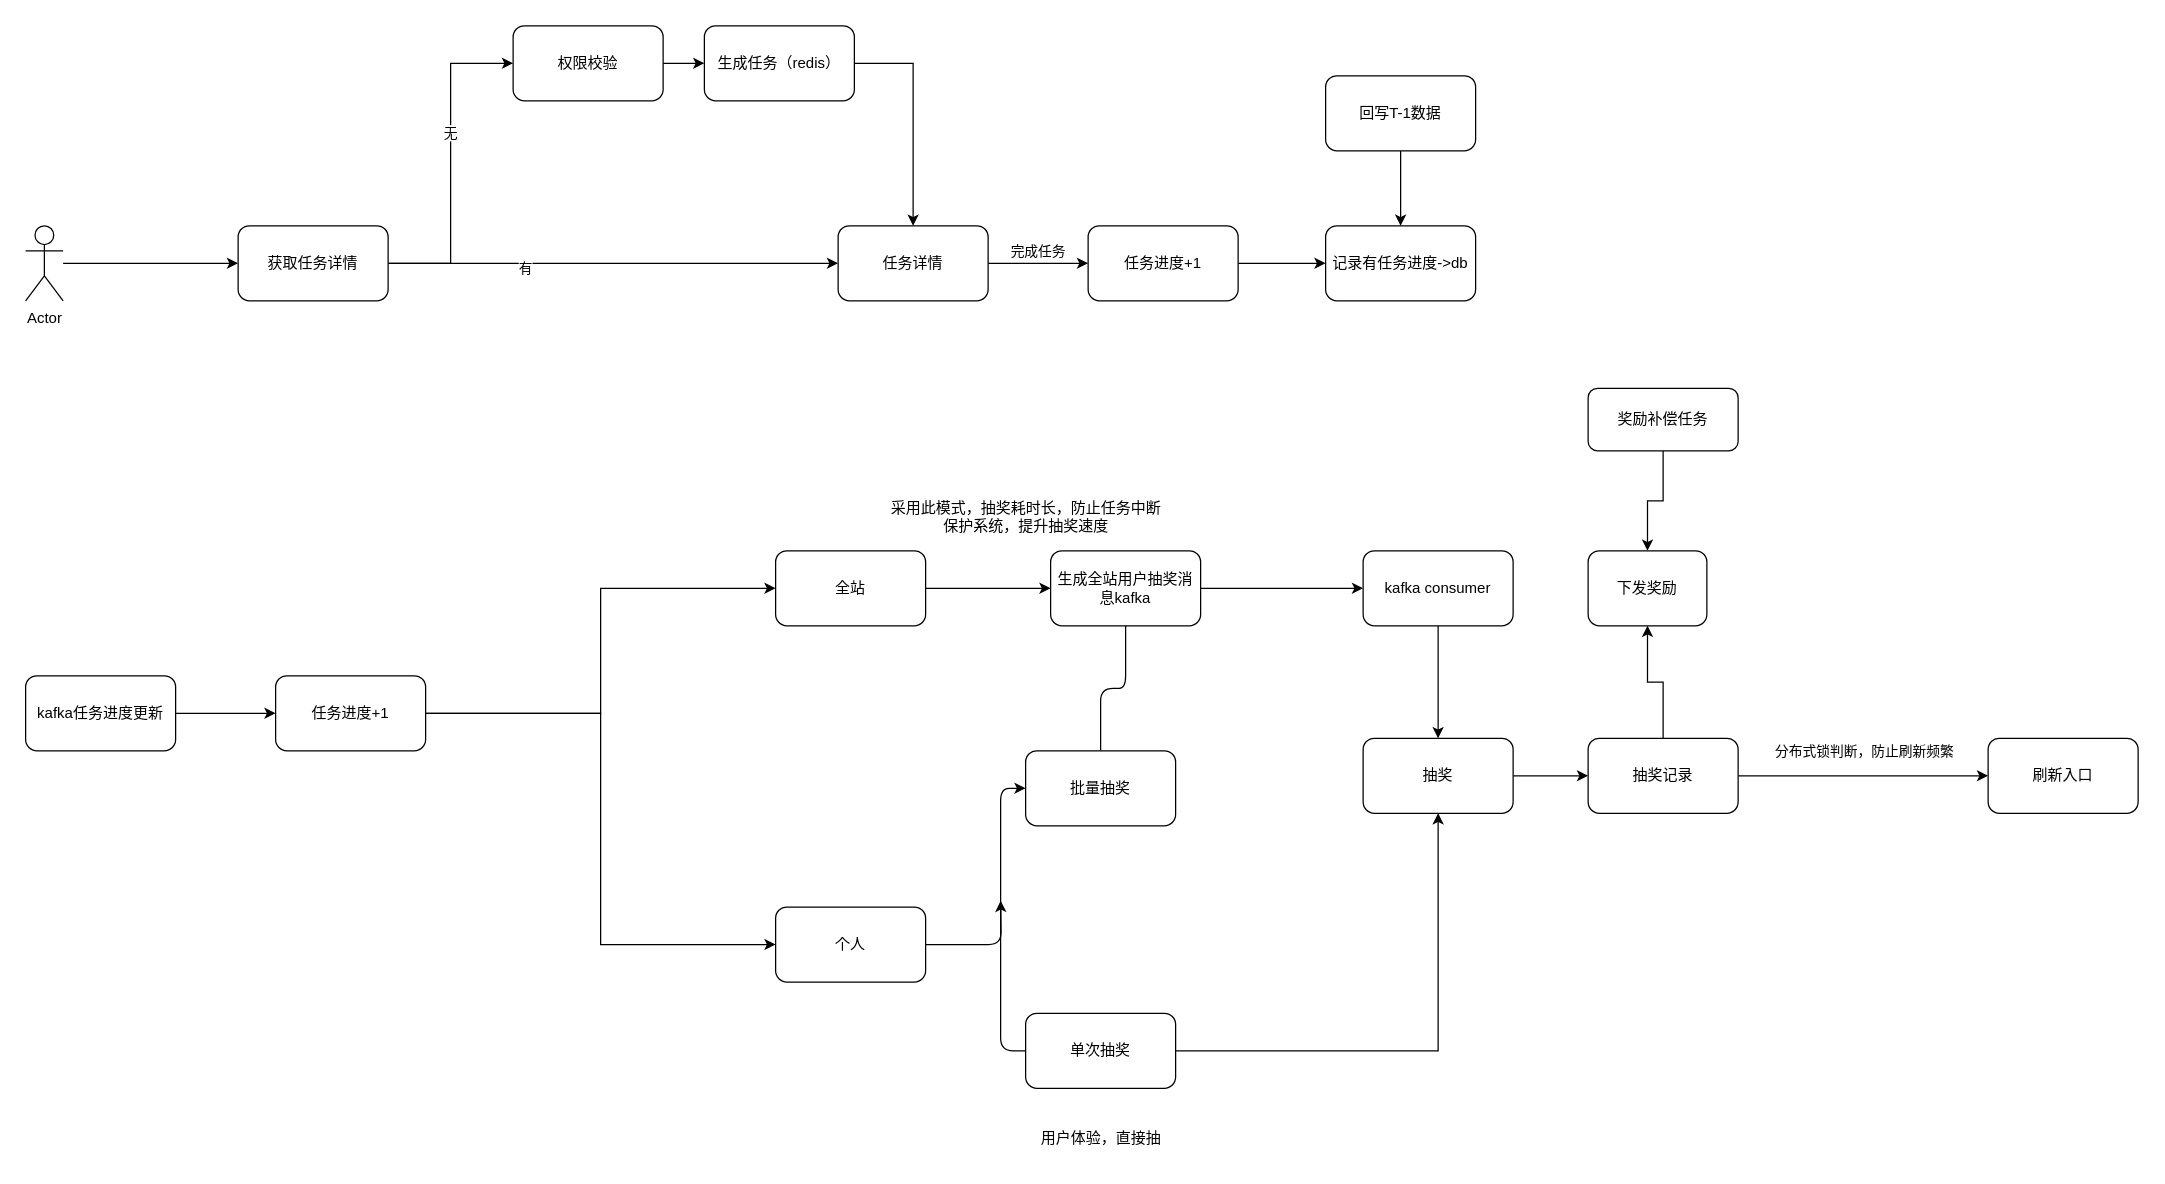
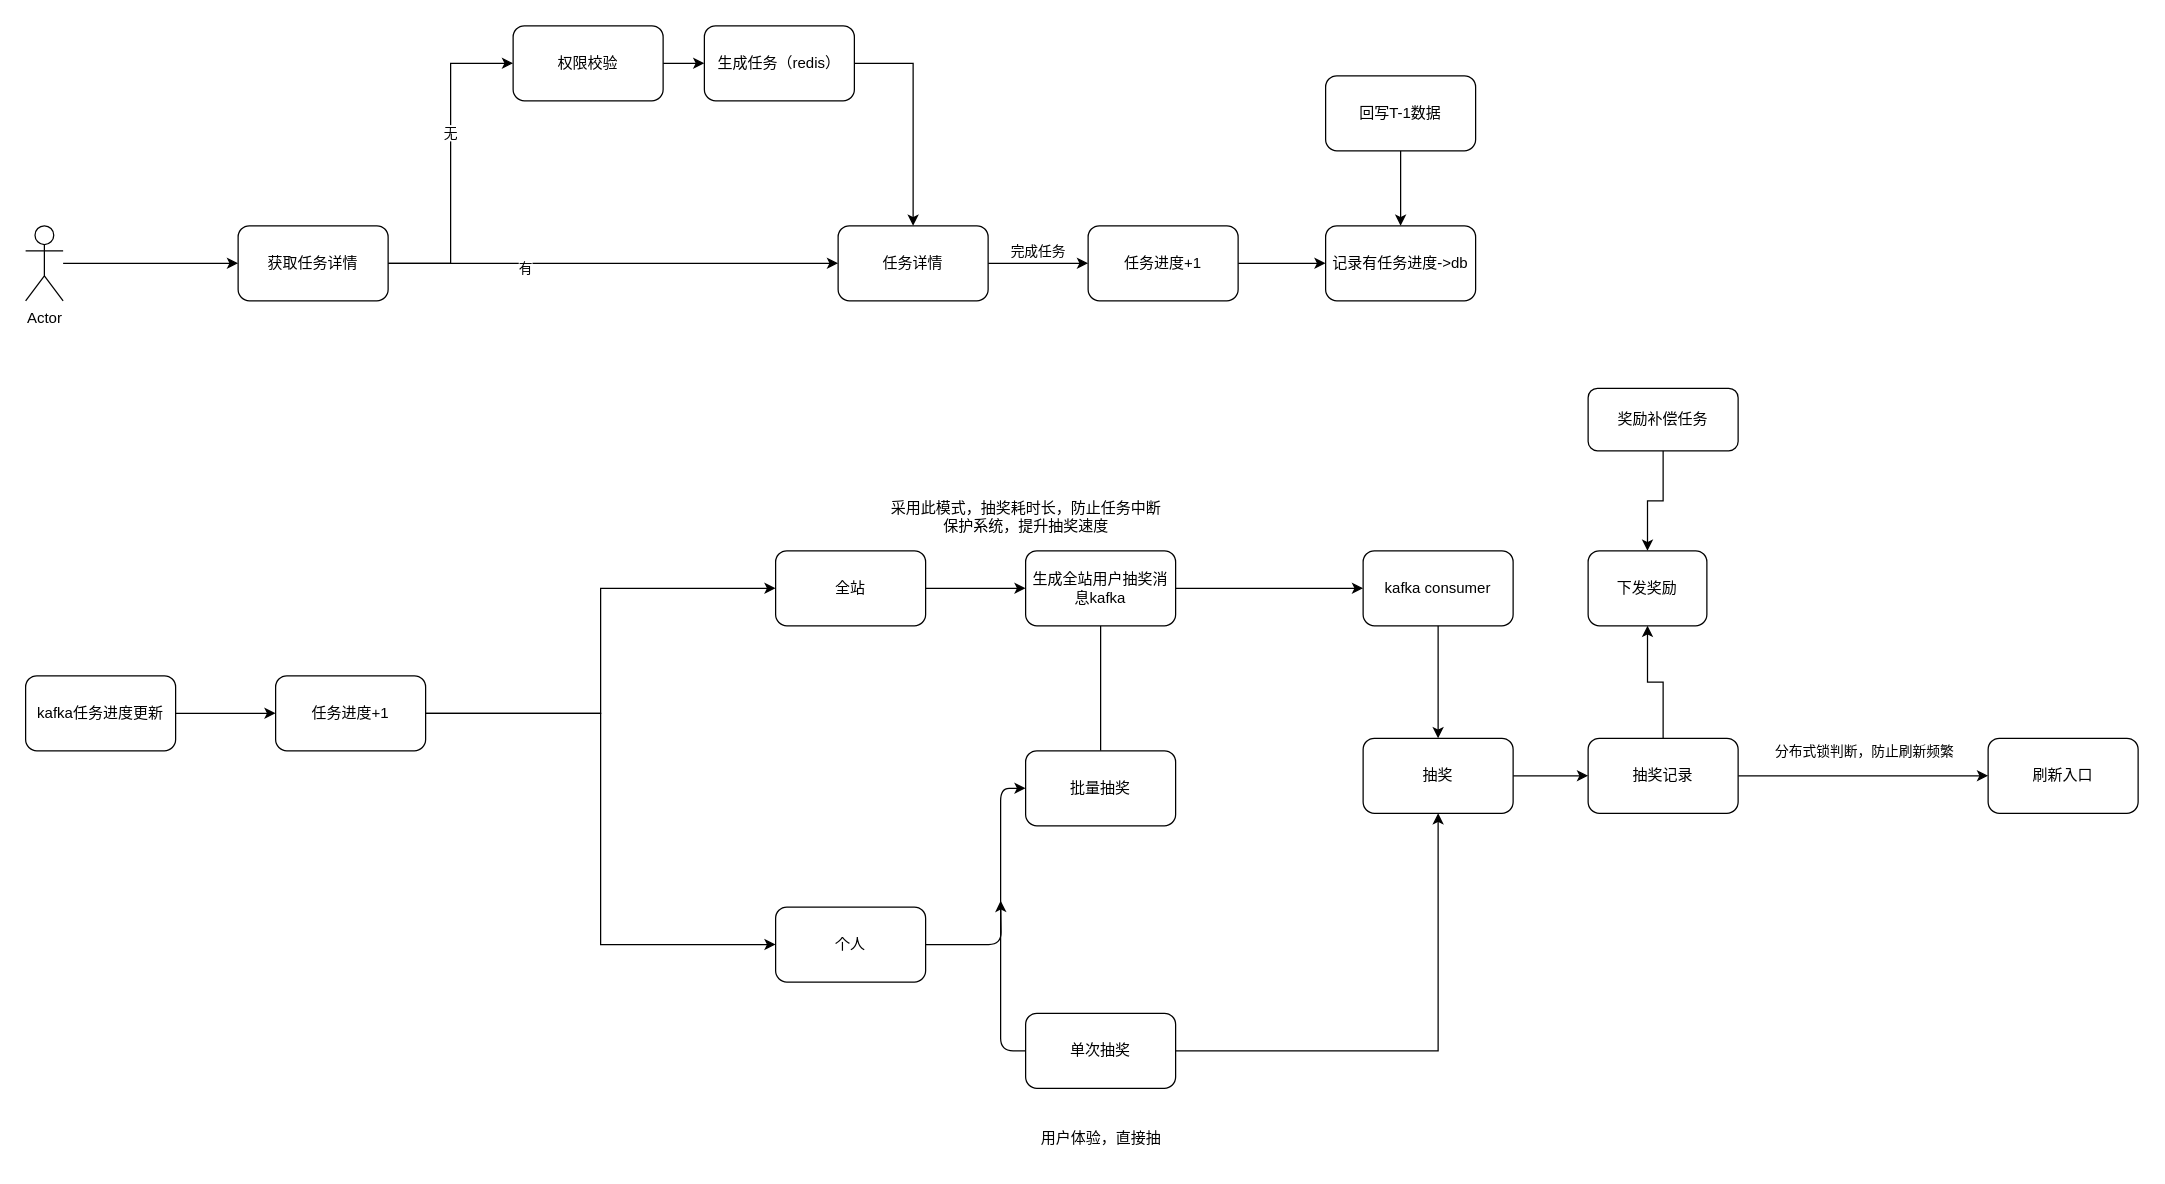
(1126, 588) -> (1101, 588)
